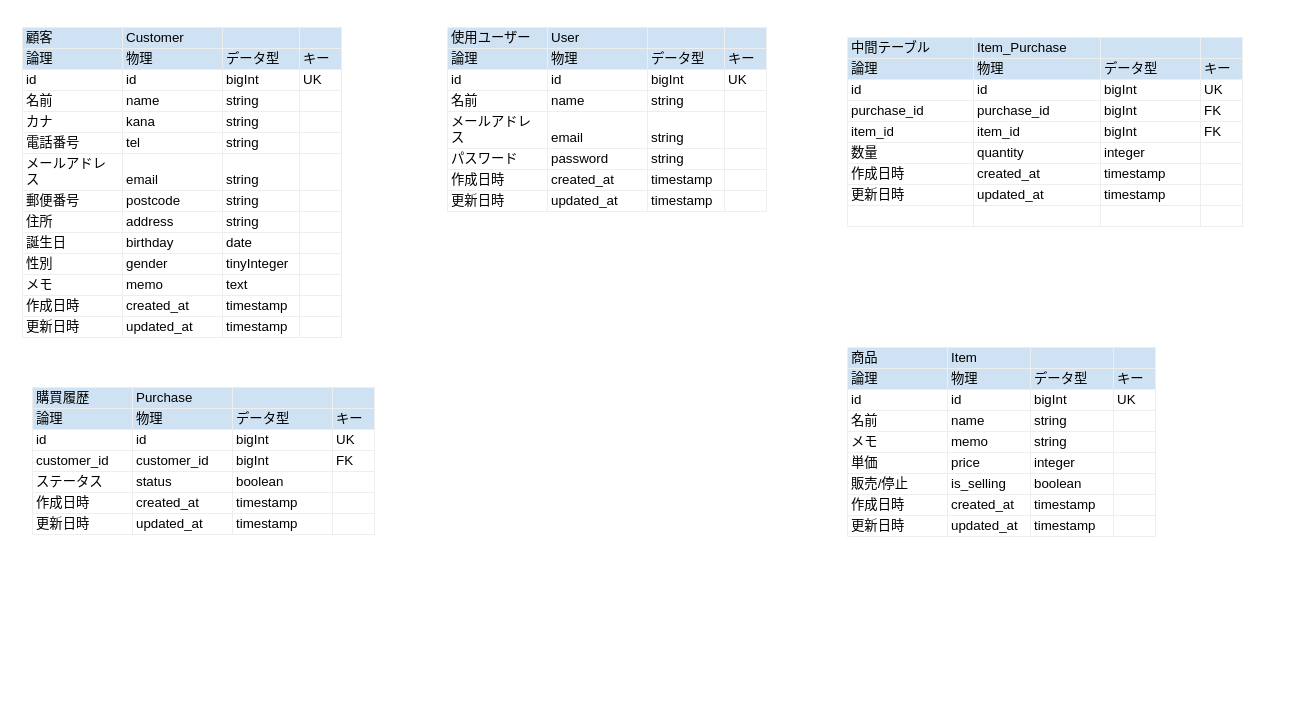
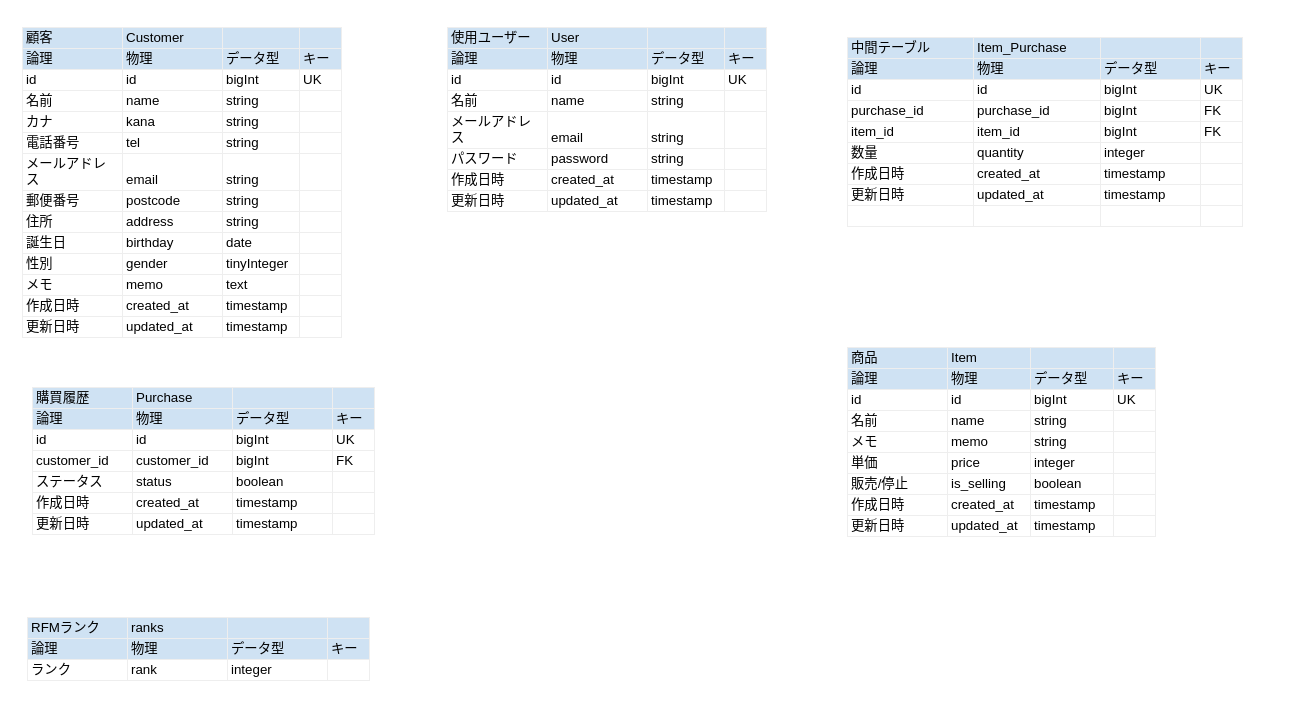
none -> (216, 656)
